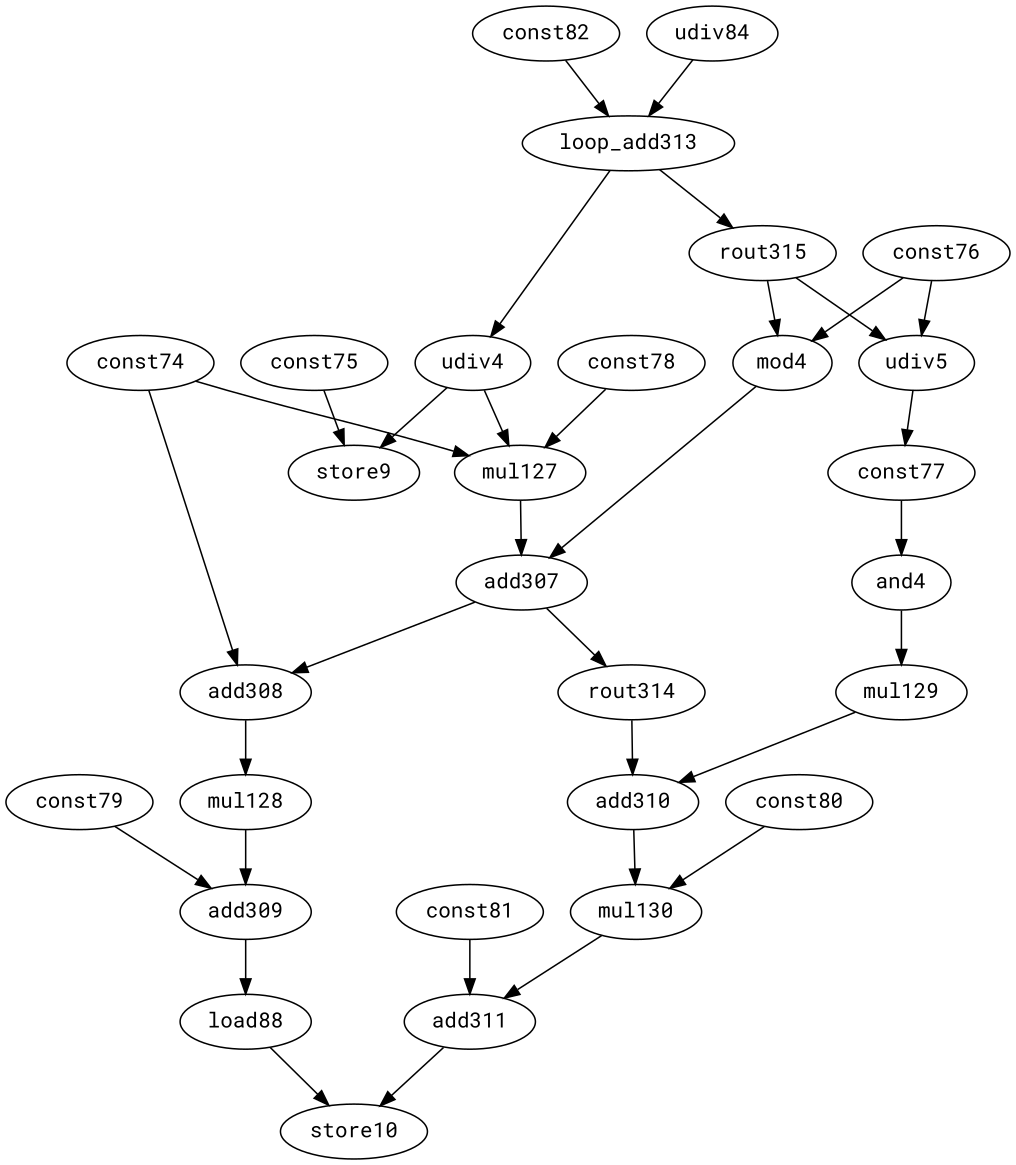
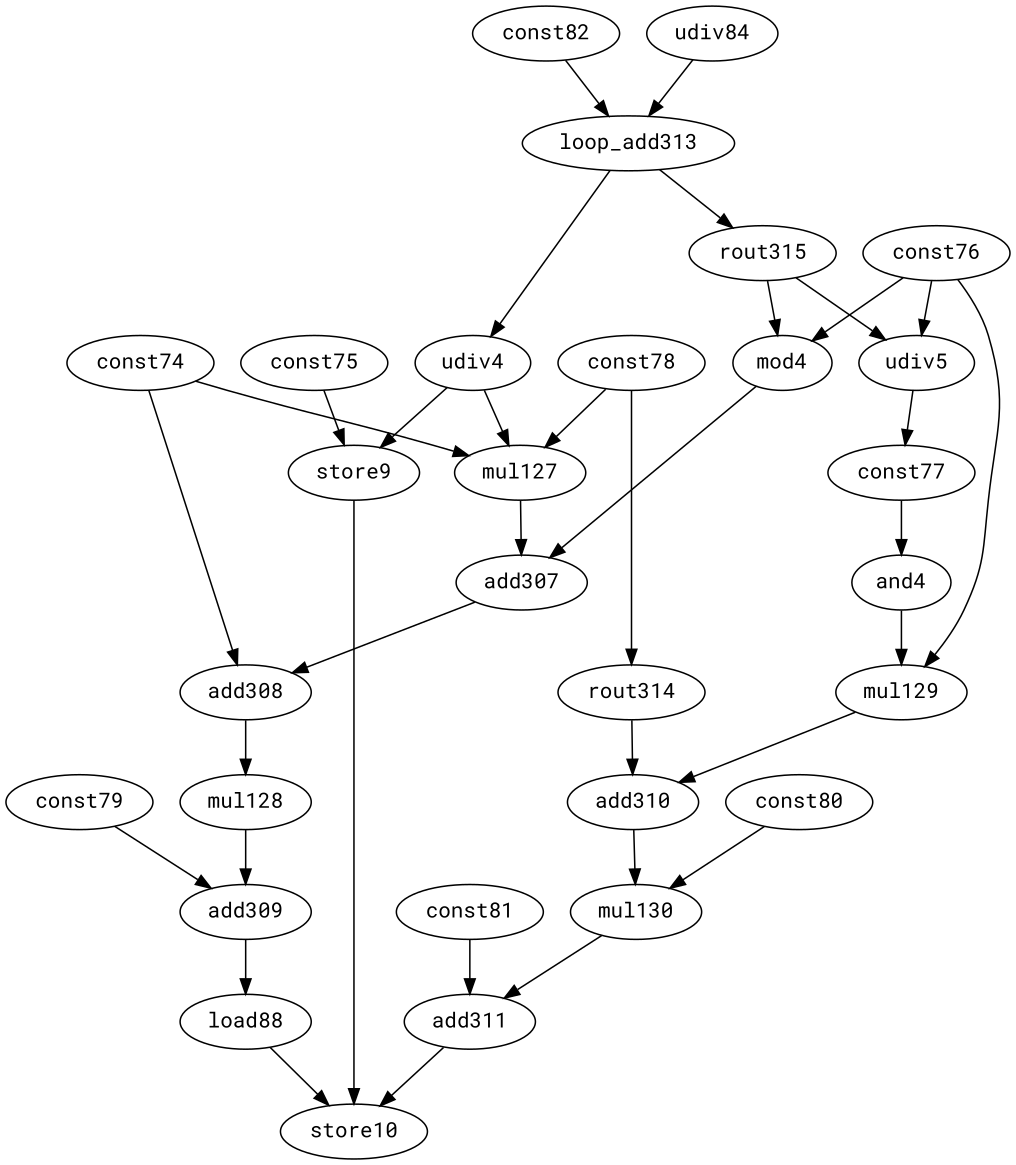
none -> (992, 469)
(571, 632) -> (632, 520)
none -> (354, 795)
